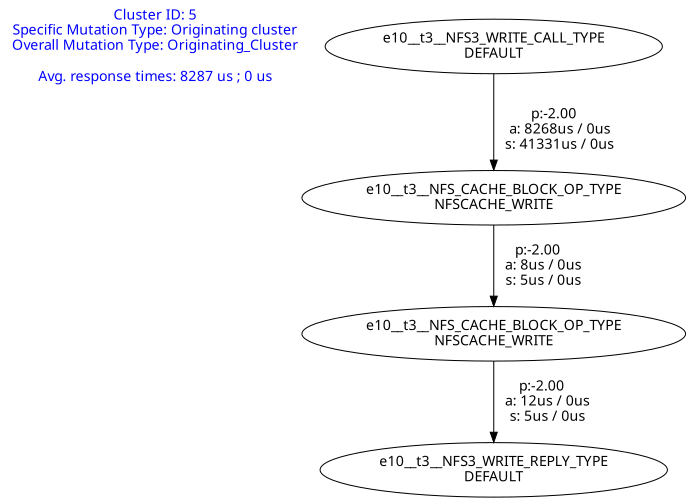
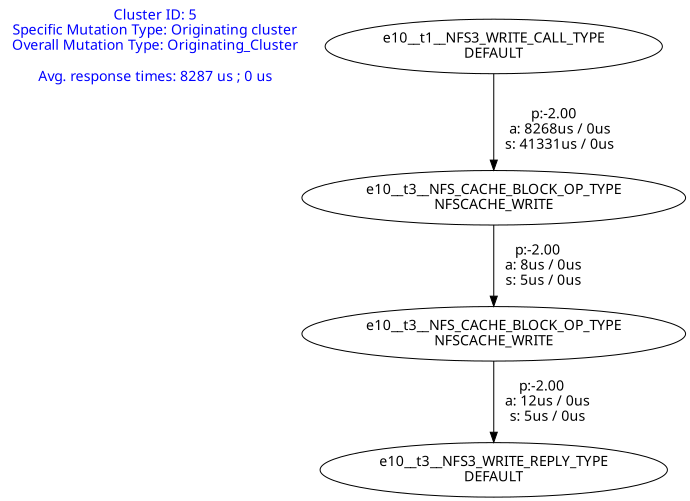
(494, 46) -> (494, 46)
